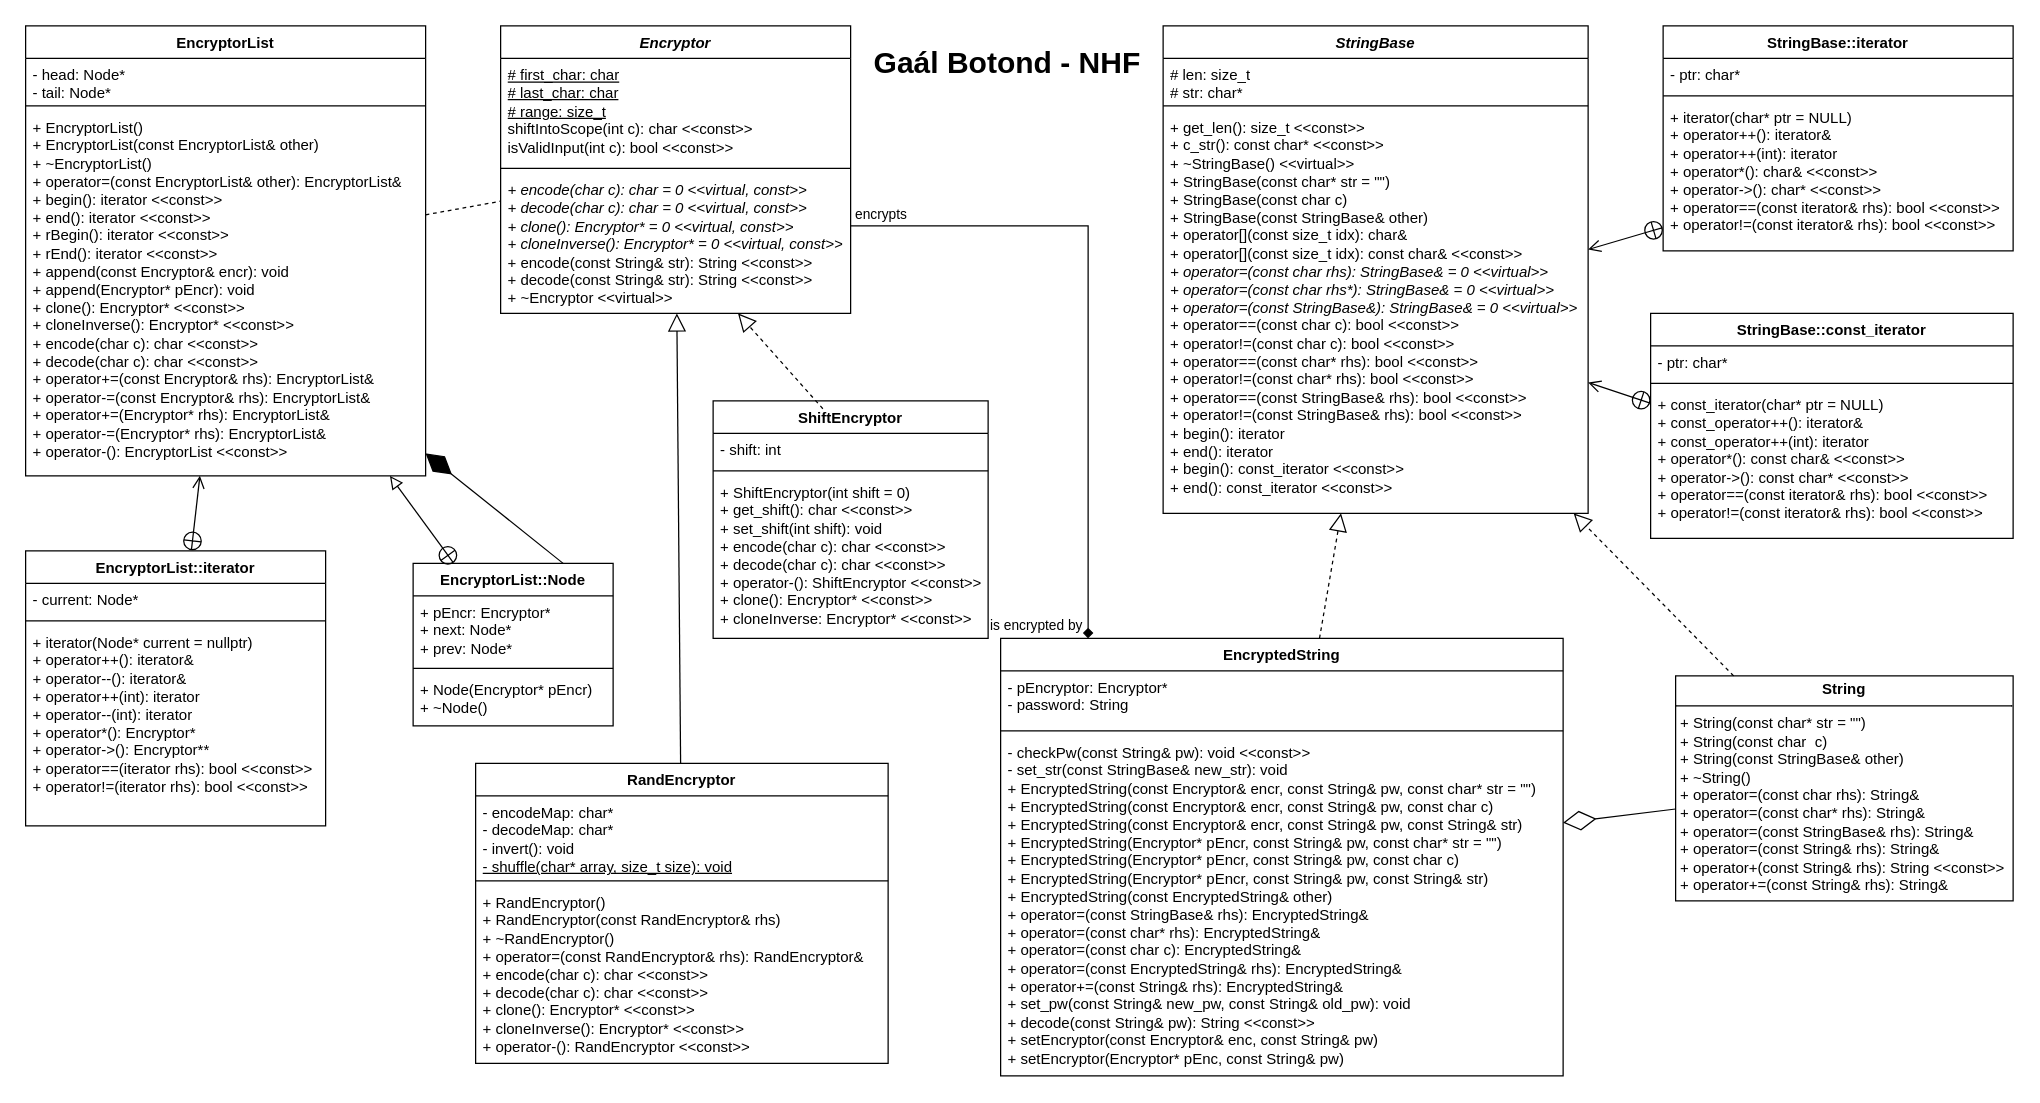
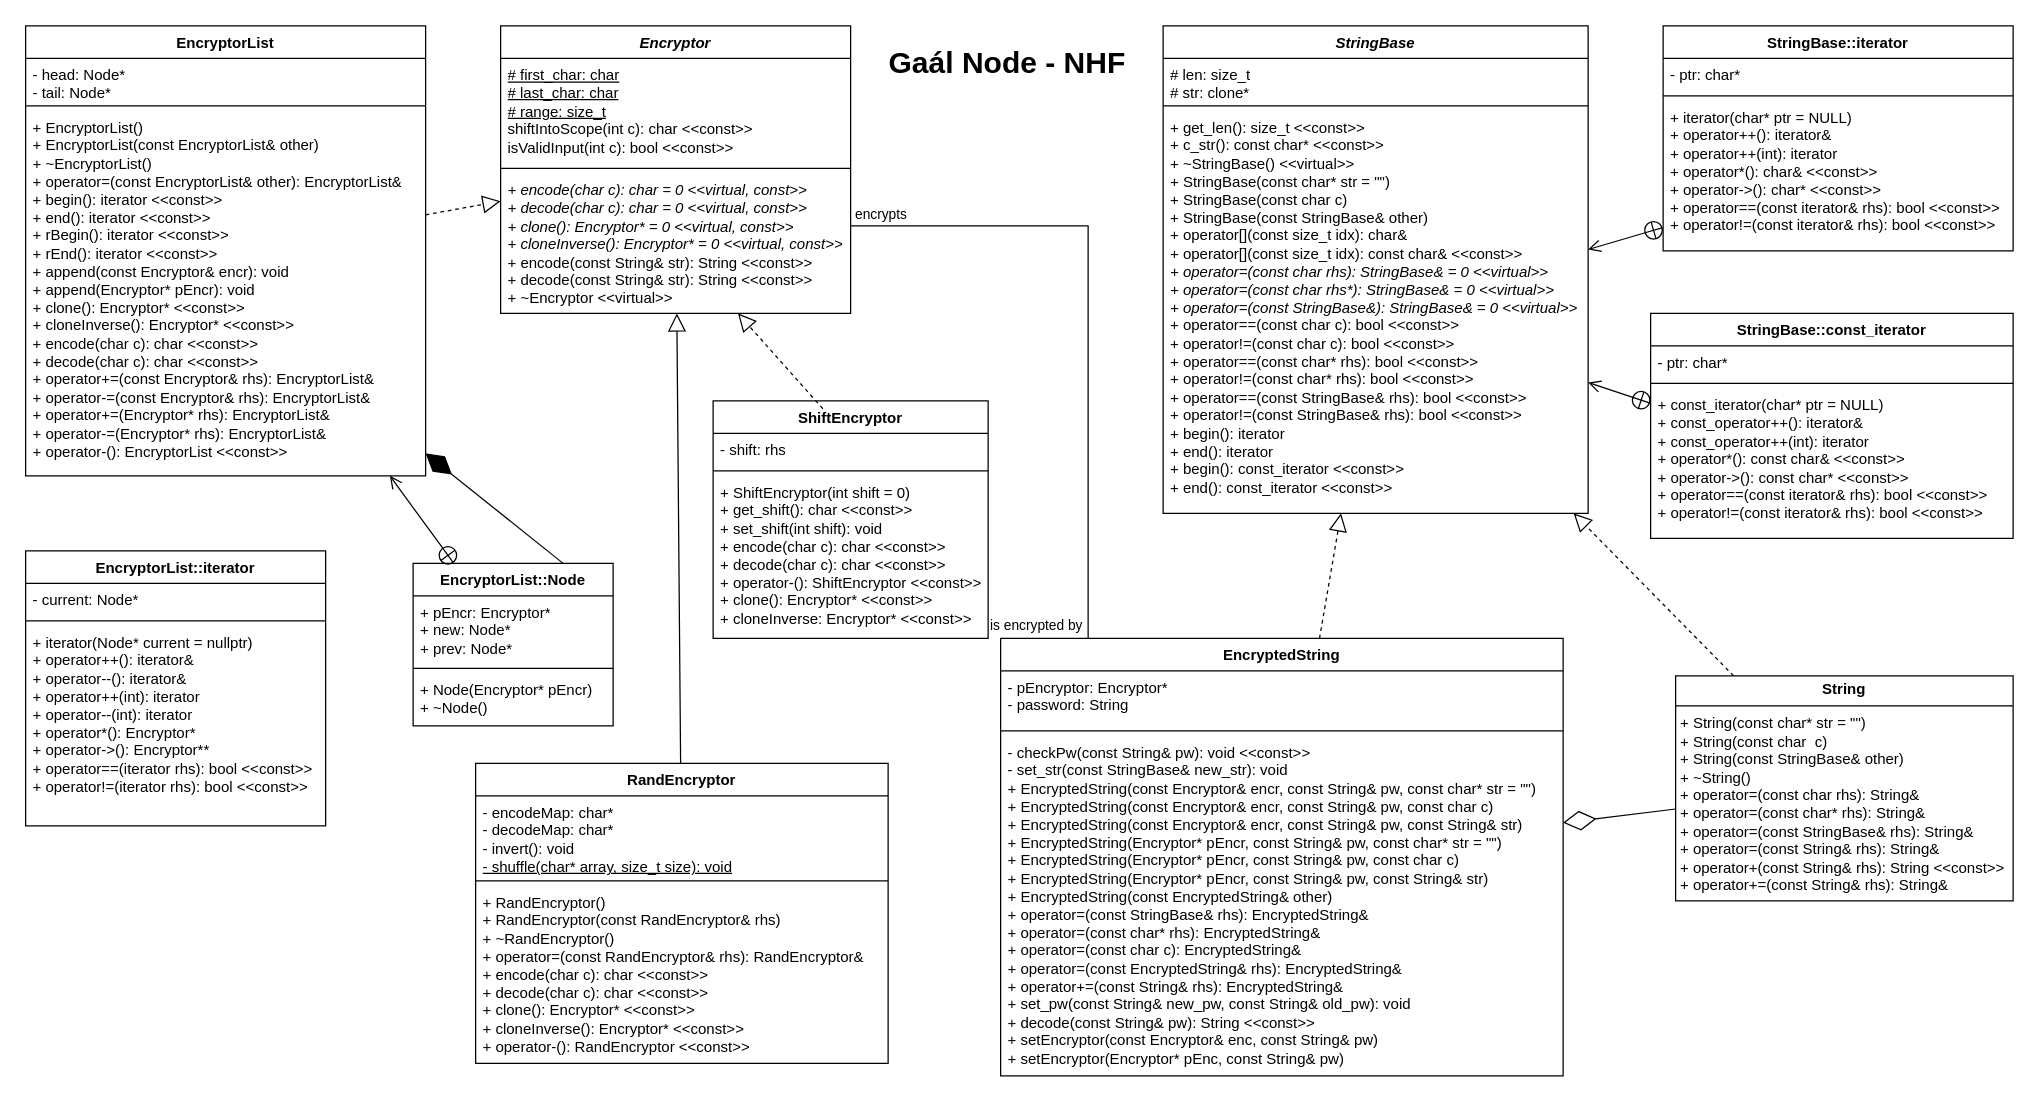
(1008, 63) -> (1008, 63)
(1215, 85) -> (1217, 85)
(489, 203) -> (481, 204)
(761, 451) -> (763, 451)
(398, 487) -> (395, 483)
(196, 506) -> none
(1088, 627) -> (1088, 632)
(495, 631) -> (495, 631)
